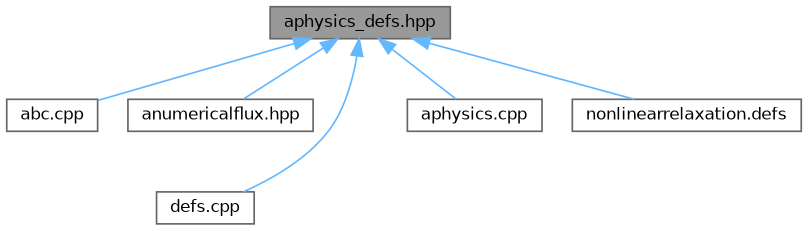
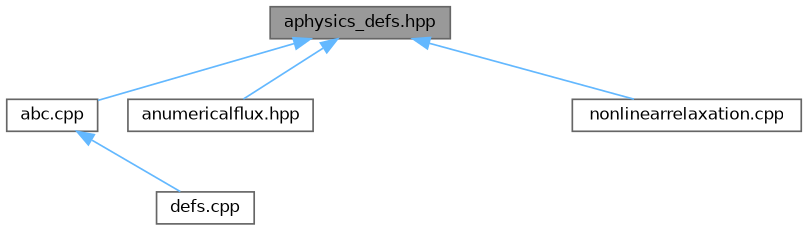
(475, 115) -> none
(687, 115) -> (687, 115)
(320, 140) -> (136, 166)
